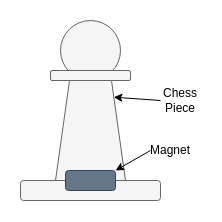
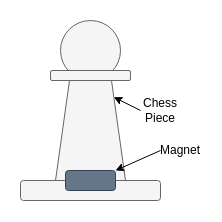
(181, 101) -> (161, 111)
(171, 151) -> (181, 151)
